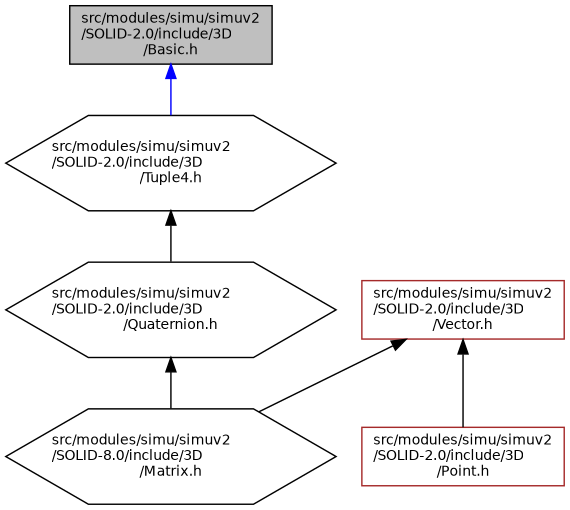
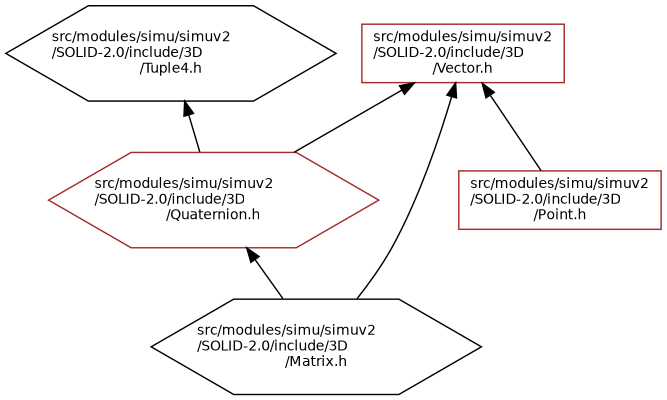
(171, 35) -> none
none -> (348, 121)
(171, 310) -> (214, 200)
(171, 457) -> (316, 347)
